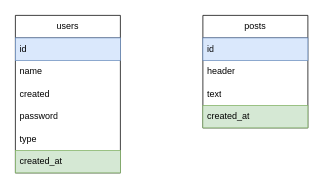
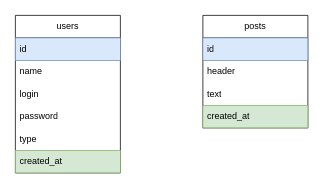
(38, 94) -> (30, 94)
